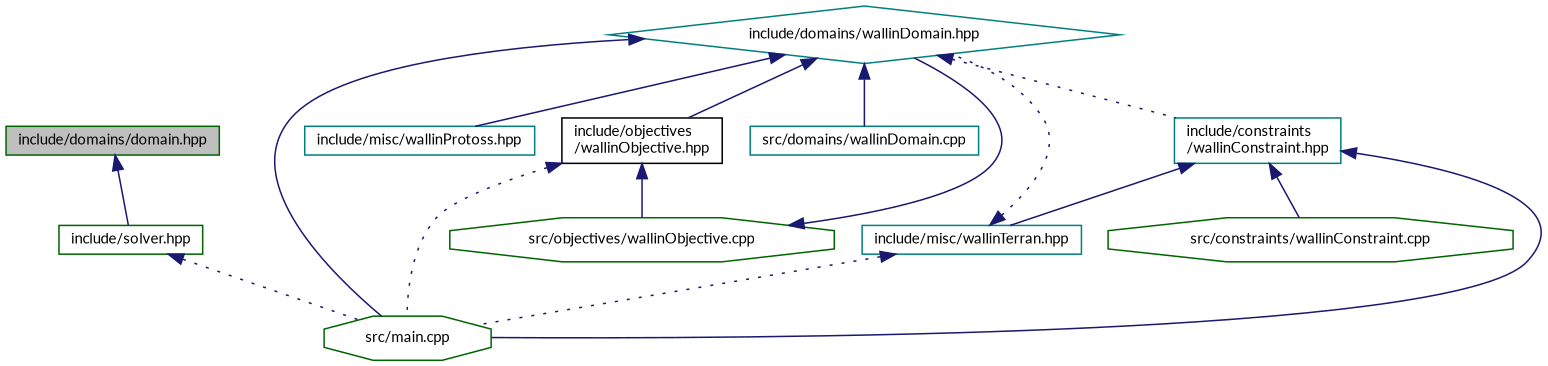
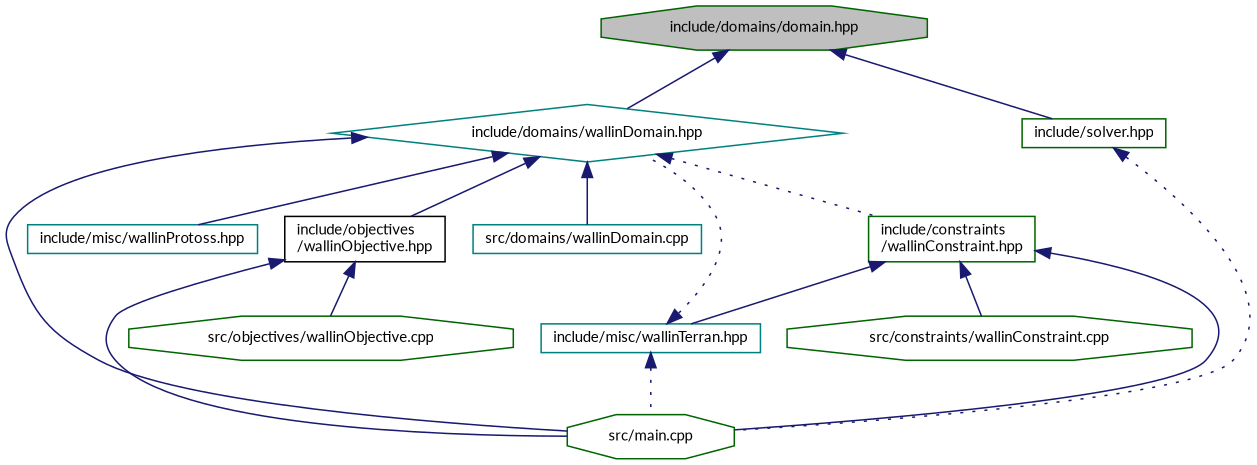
(113, 141) -> (764, 28)
(1258, 141) -> (952, 239)
(973, 179) -> (671, 83)
(443, 212) -> (230, 409)
